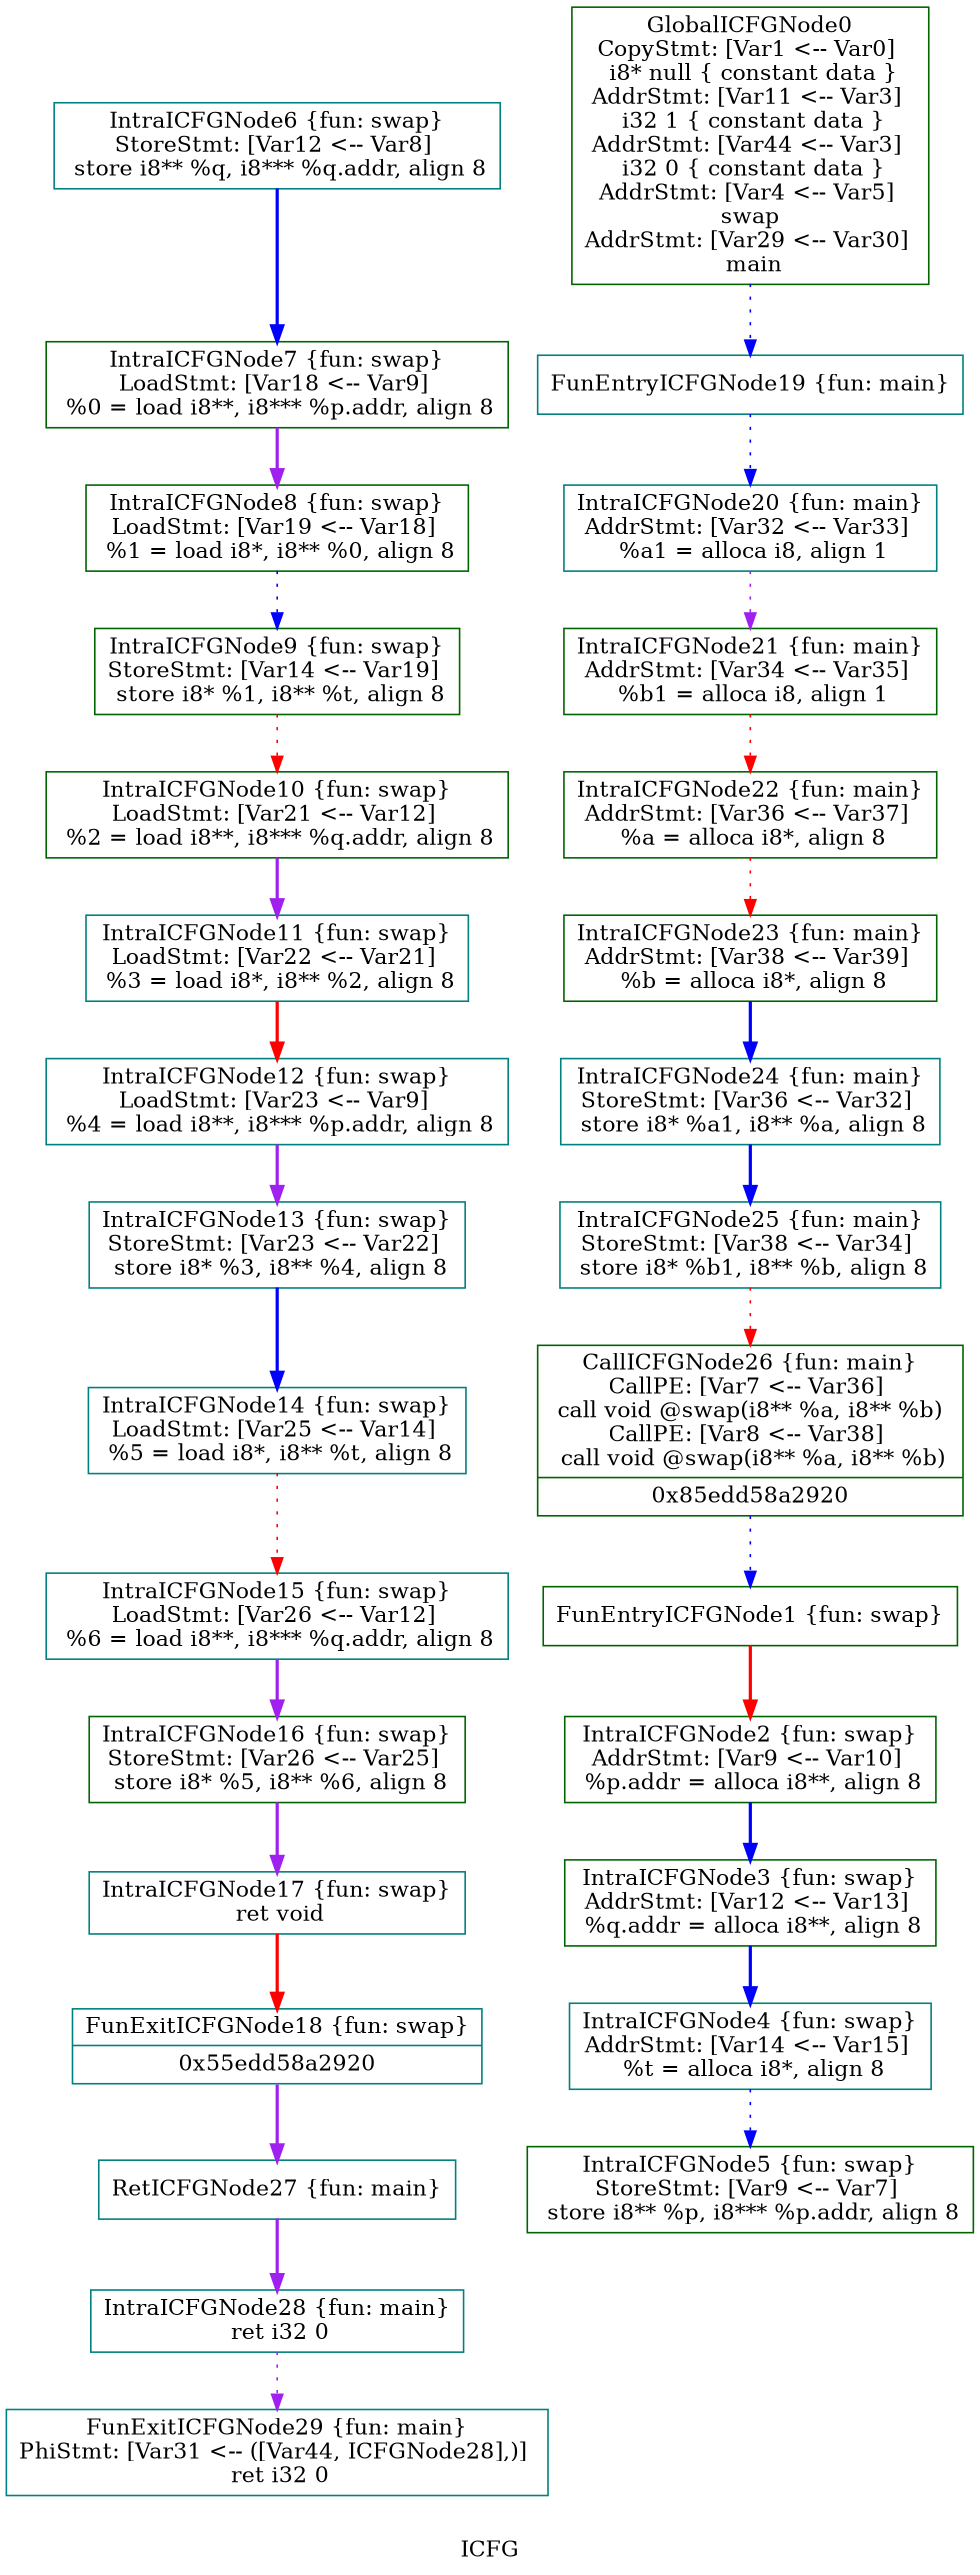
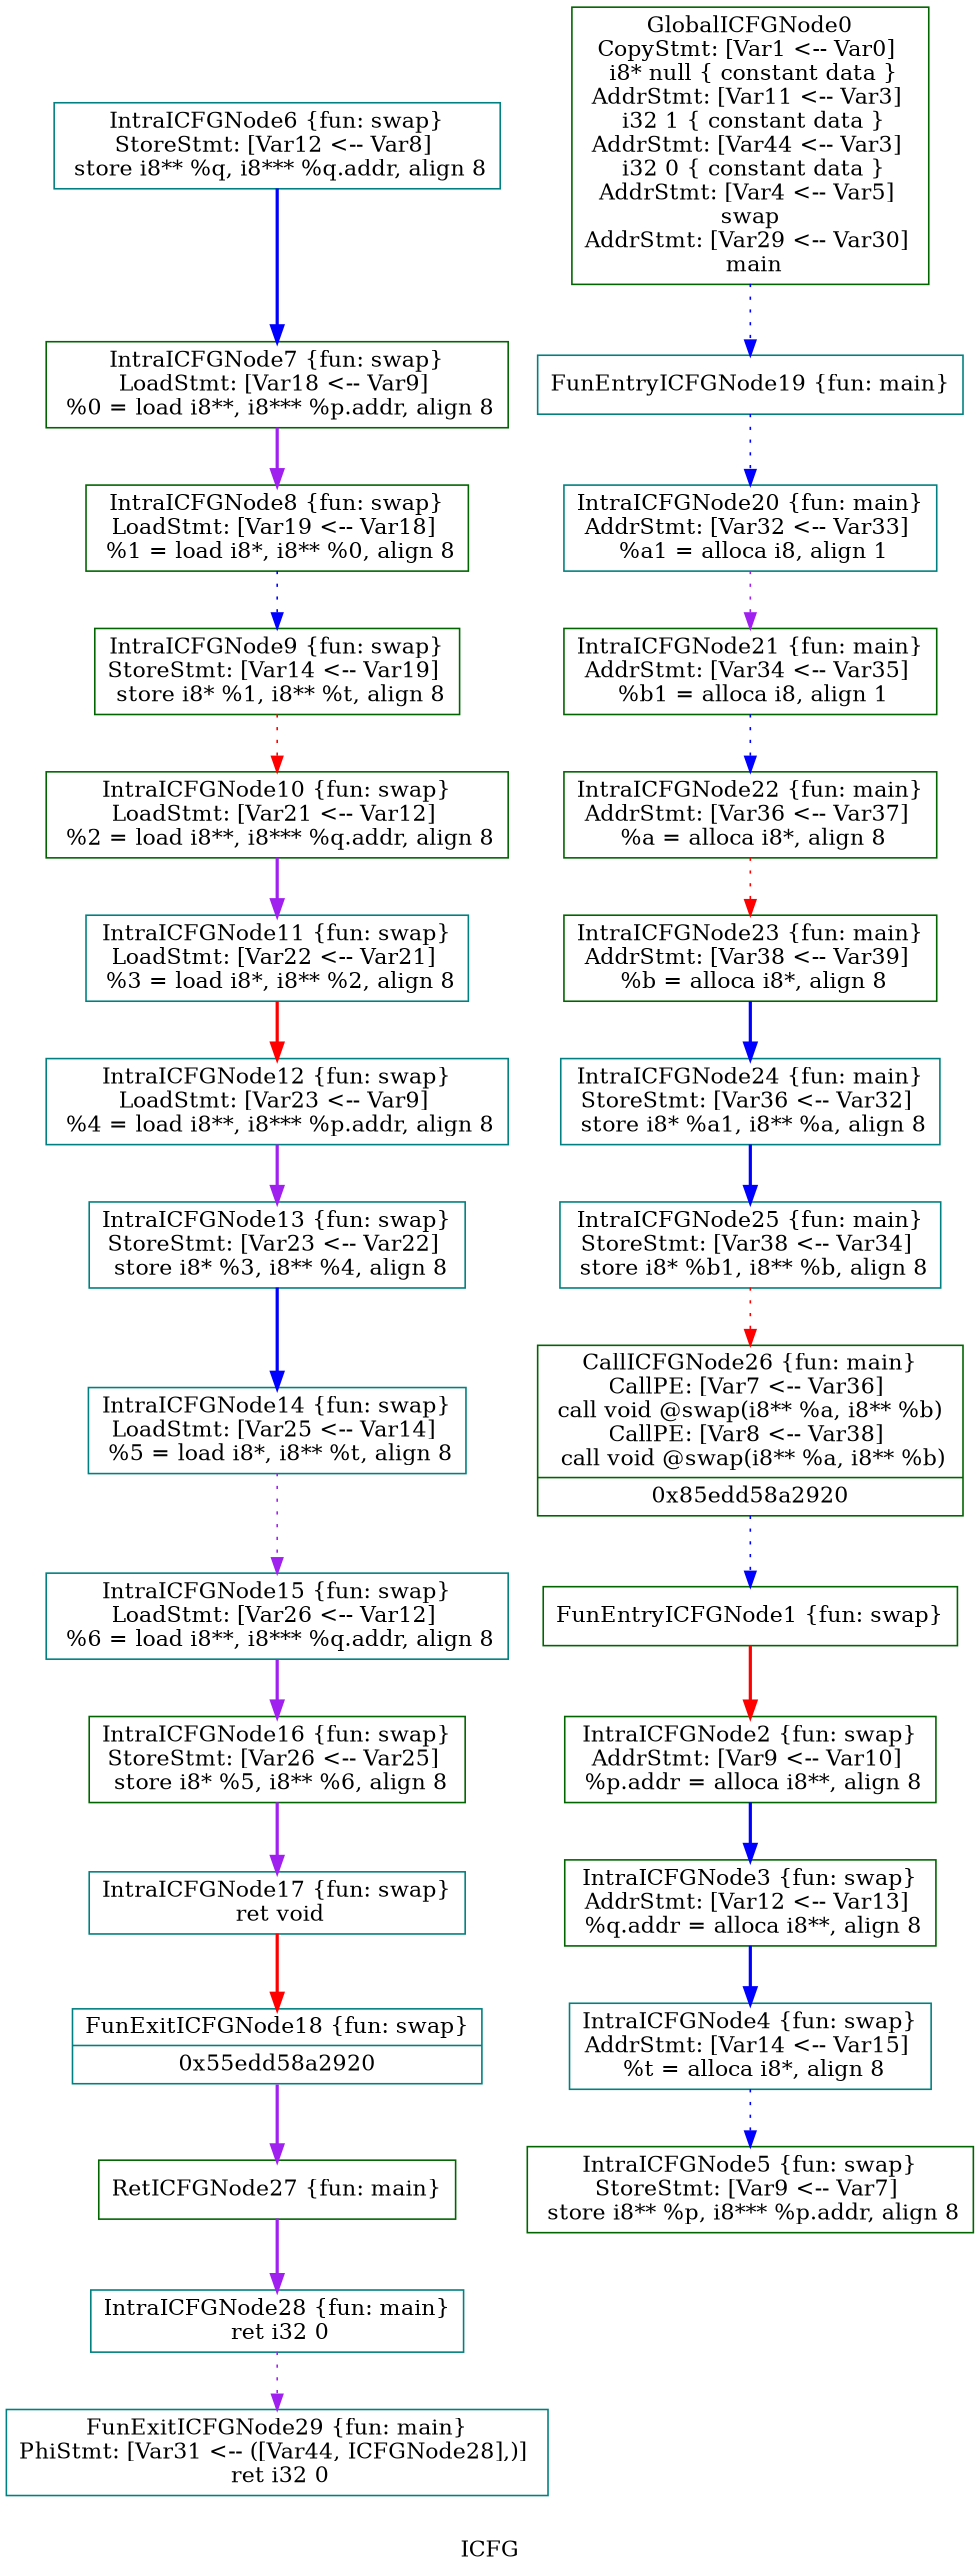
(750, 735) -> (750, 735)
(277, 1515) -> (277, 1515)
(277, 2190) -> (277, 2190)
